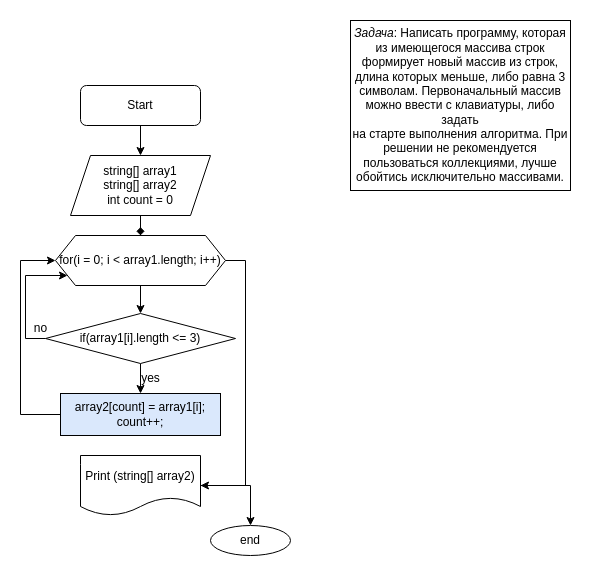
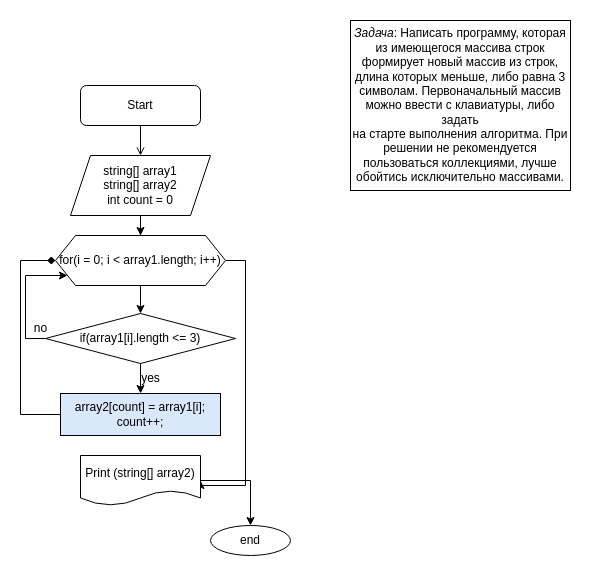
(141, 147) -> (141, 149)
(141, 227) -> (141, 227)
(47, 261) -> (47, 261)
(141, 486) -> (141, 481)
